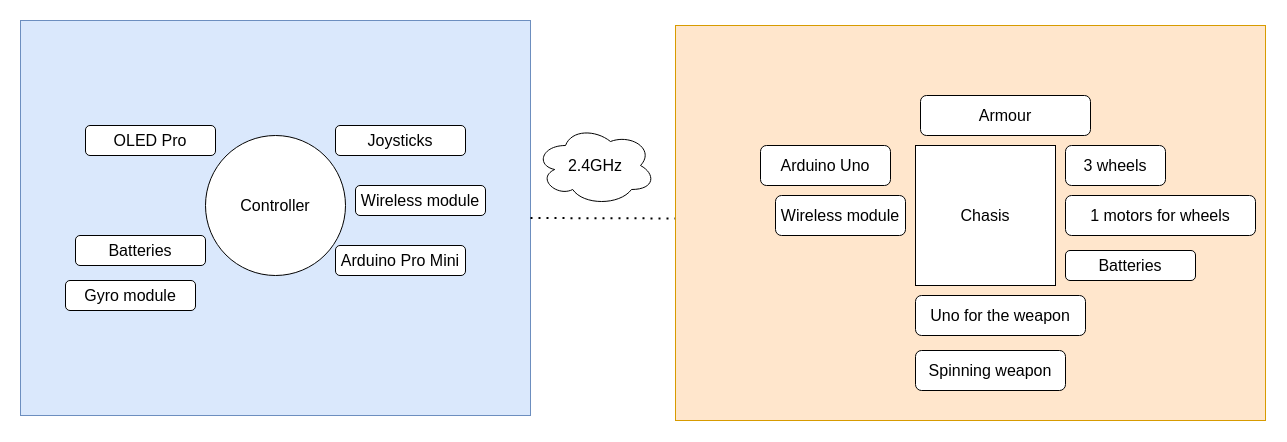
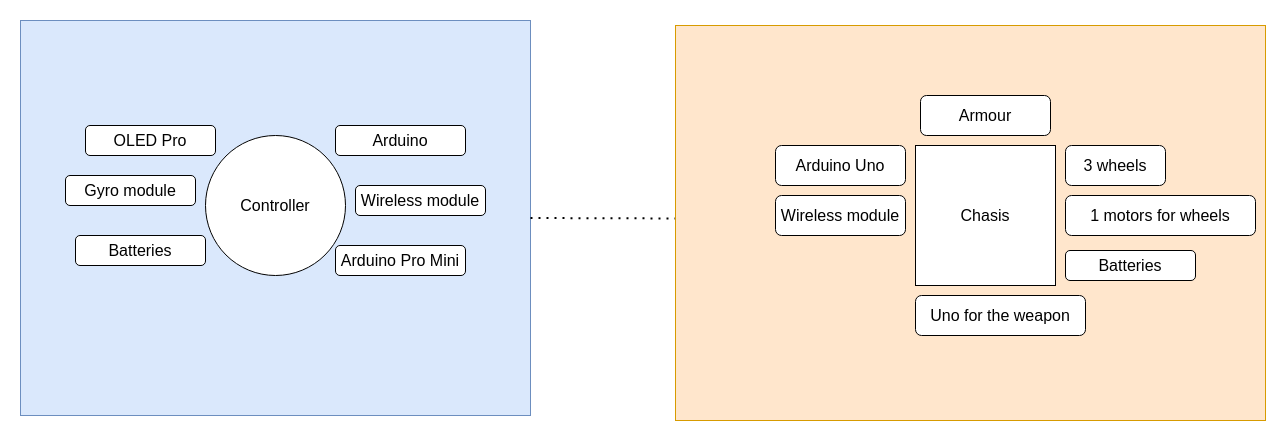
(1006, 116) -> (986, 116)
(401, 141) -> (401, 141)
(596, 166) -> none
(826, 166) -> (841, 166)
(131, 296) -> (131, 191)
(991, 371) -> none
